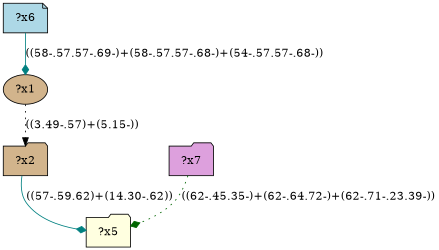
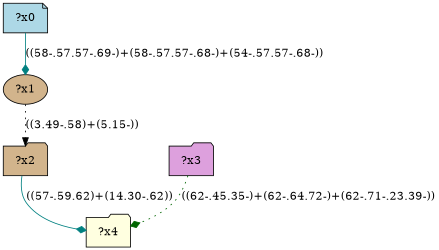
(25, 18) -> (25, 18)
(82, 125) -> (82, 125)
(191, 161) -> (191, 161)
(108, 232) -> (108, 232)
